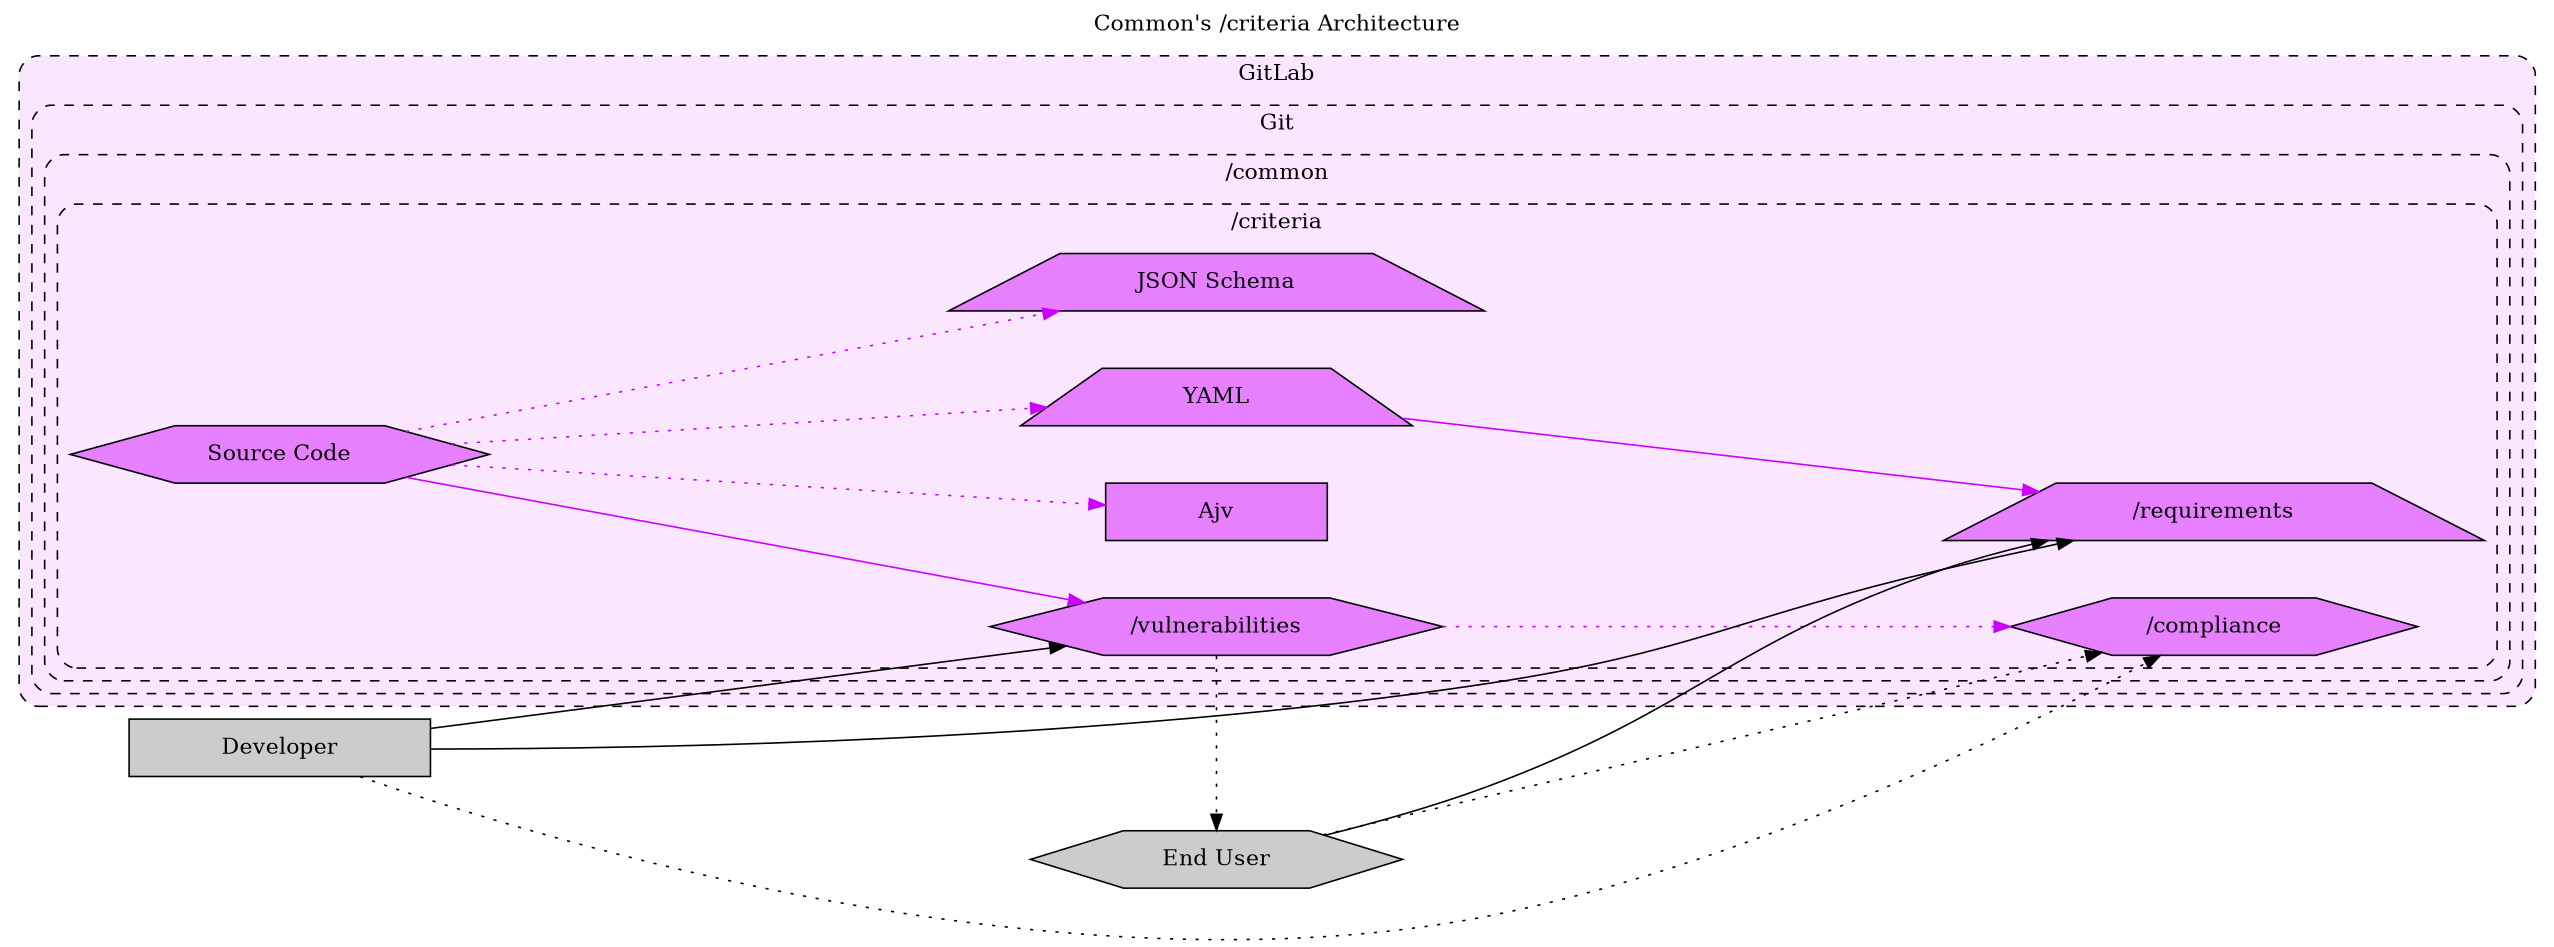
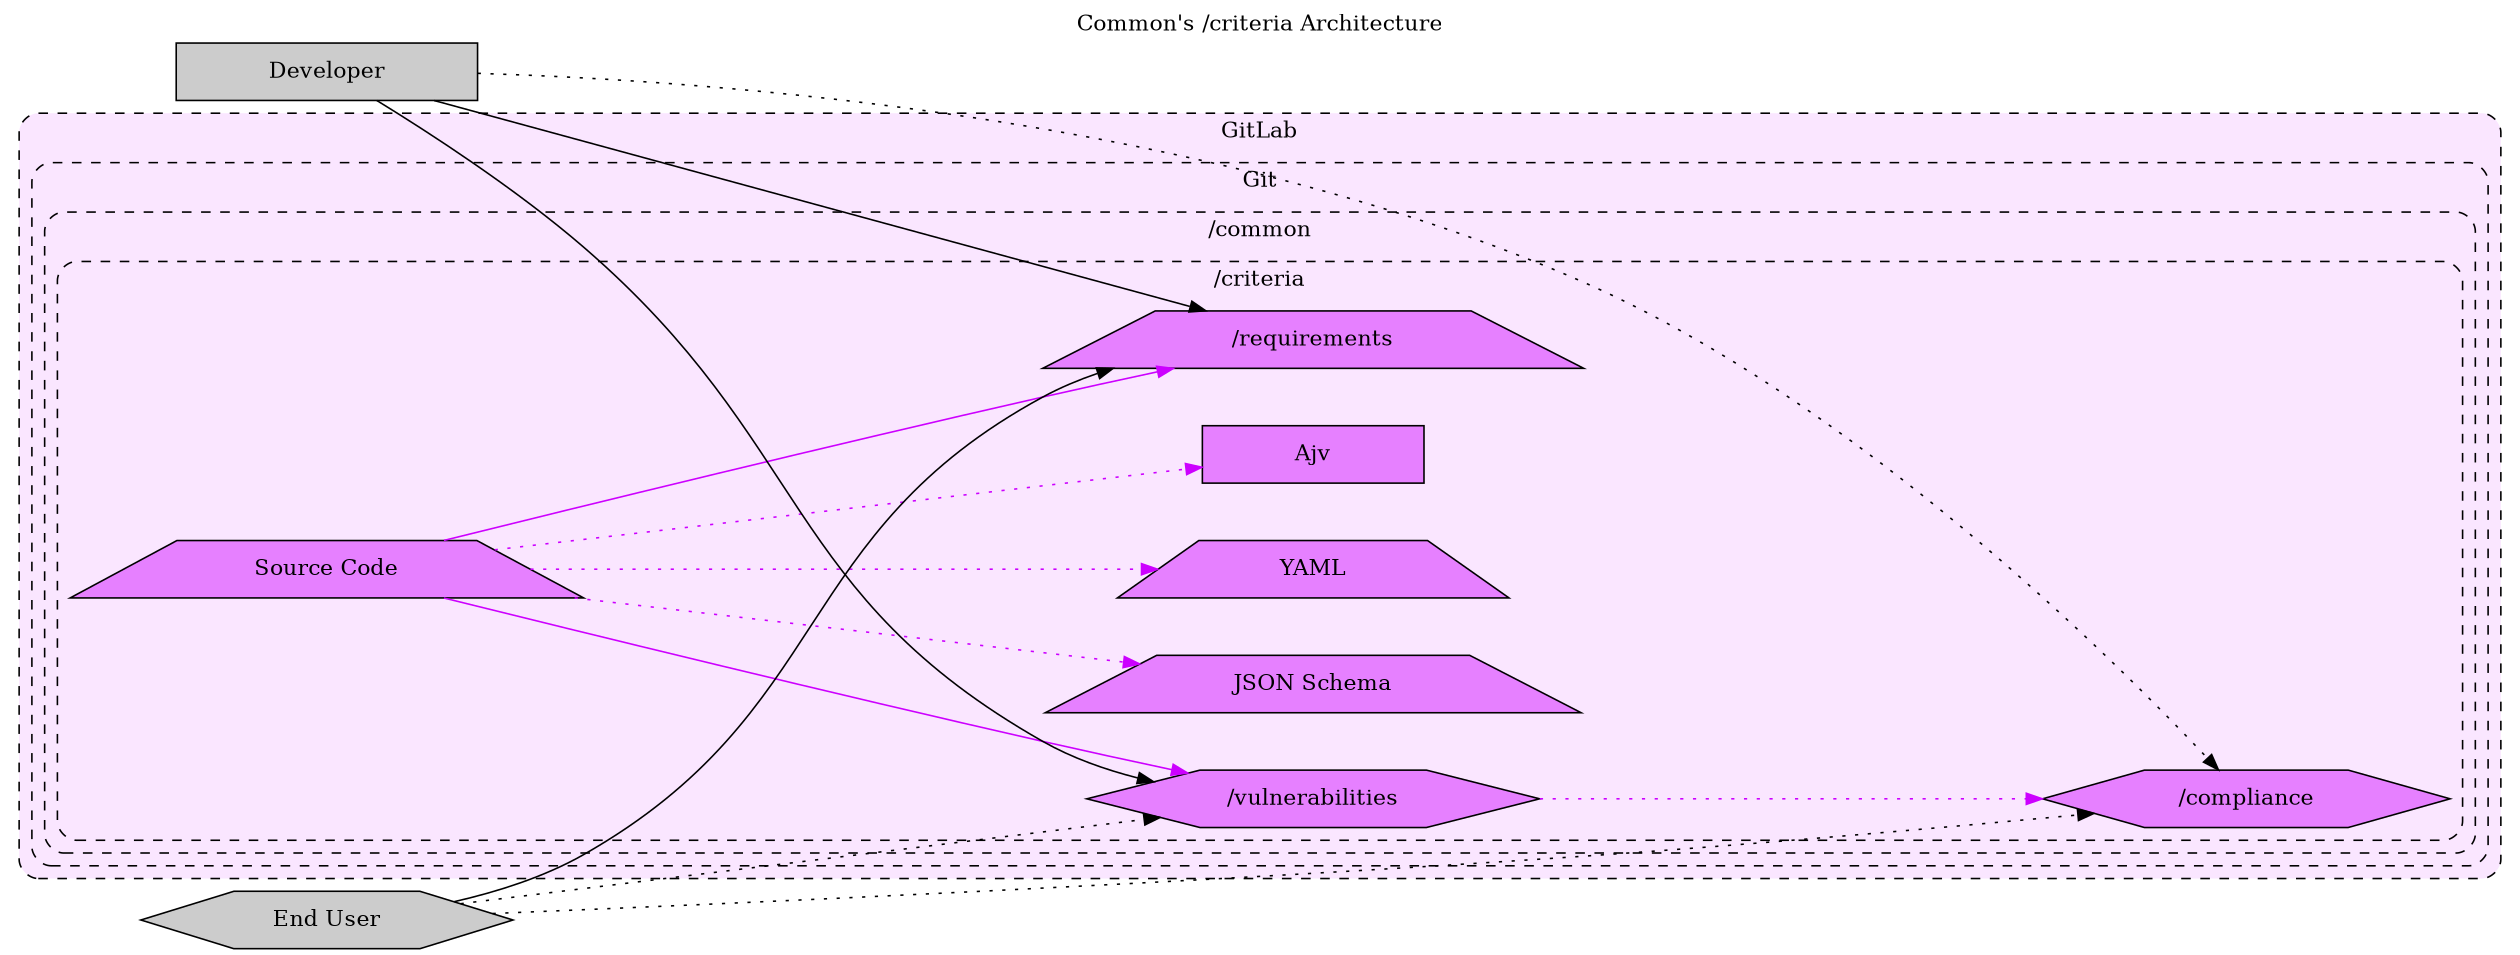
(280, 454) -> (327, 569)
(1713, 454) -> (800, 454)
(1216, 735) -> (802, 862)
